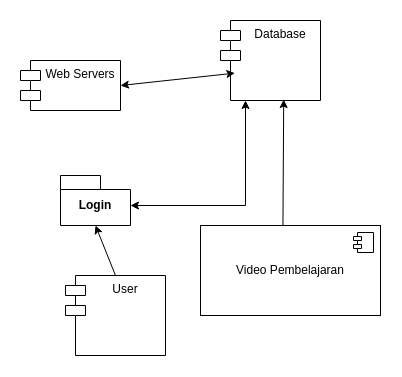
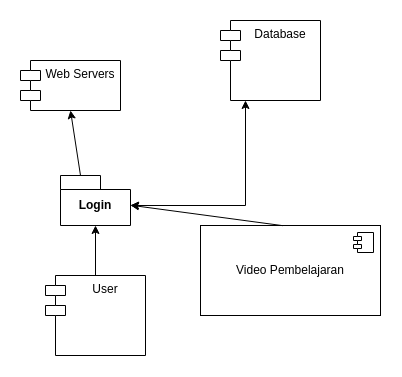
(178, 79) -> none
none -> (76, 147)
(283, 166) -> (212, 216)
(116, 316) -> (96, 316)
